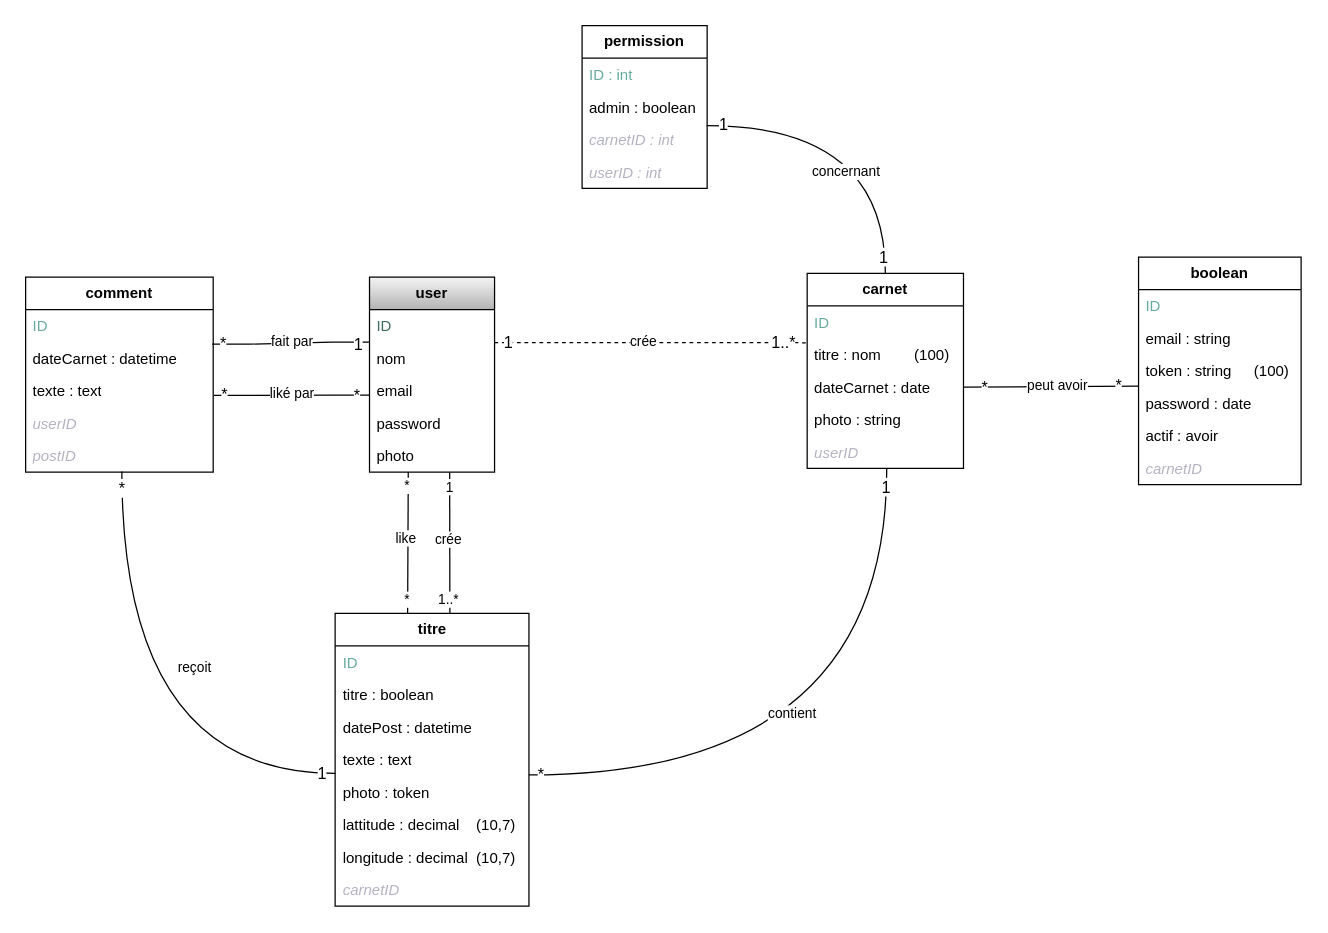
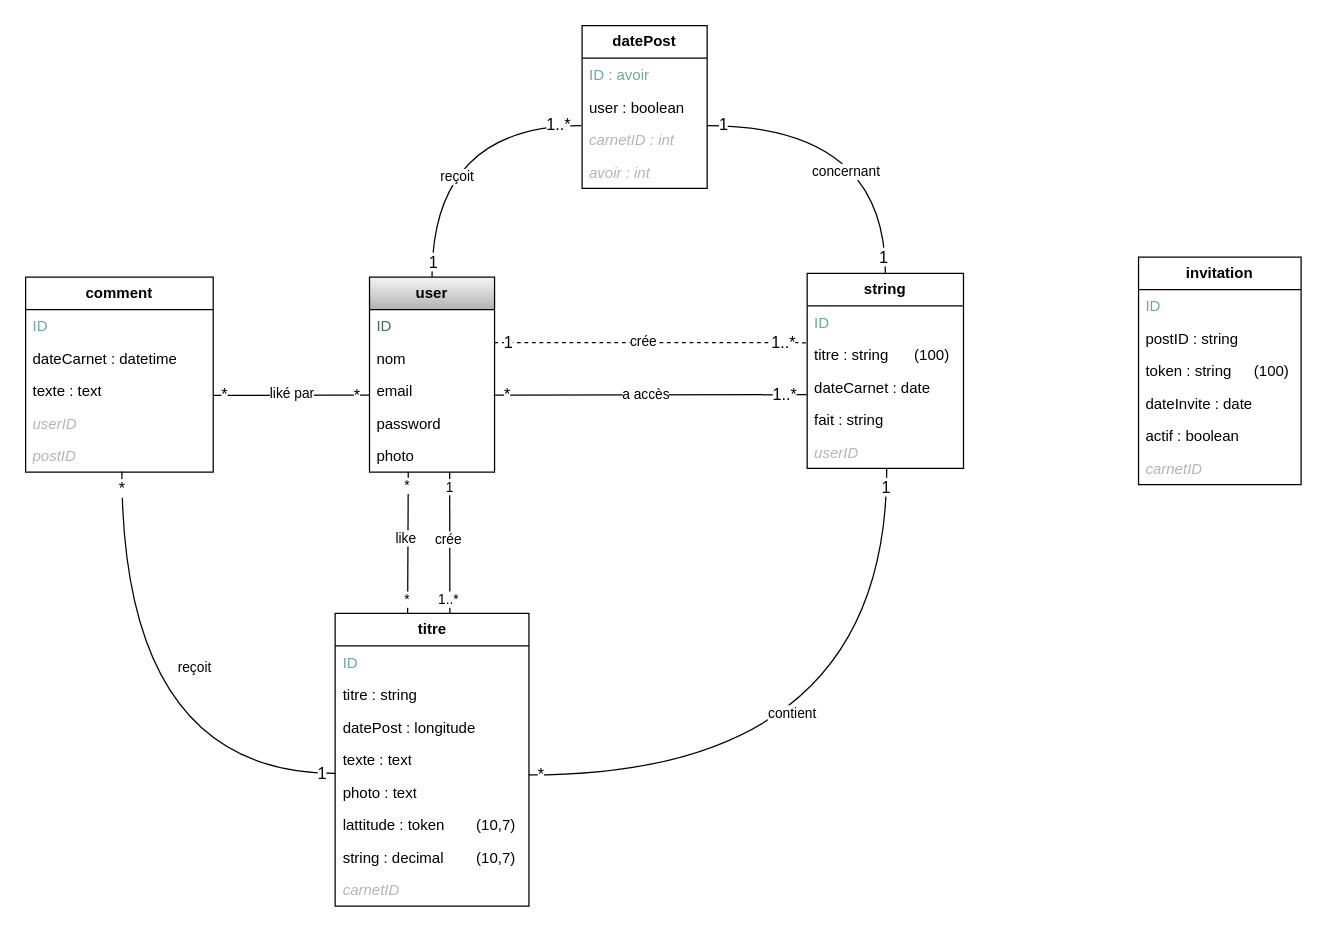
(644, 42) -> (644, 42)
(615, 76) -> (624, 76)
(643, 108) -> (640, 108)
none -> (468, 165)
(632, 173) -> (626, 173)
(1219, 273) -> (1219, 273)
(885, 289) -> (885, 289)
(1193, 340) -> (1201, 340)
(290, 343) -> none
(878, 356) -> (886, 365)
(1051, 386) -> none
none -> (637, 395)
(1203, 405) -> (1209, 405)
(865, 421) -> (859, 421)
(1190, 437) -> (1199, 437)
(396, 696) -> (392, 696)
(415, 728) -> (417, 728)
(392, 793) -> (388, 793)
(434, 835) -> (432, 826)
(434, 867) -> (426, 858)
